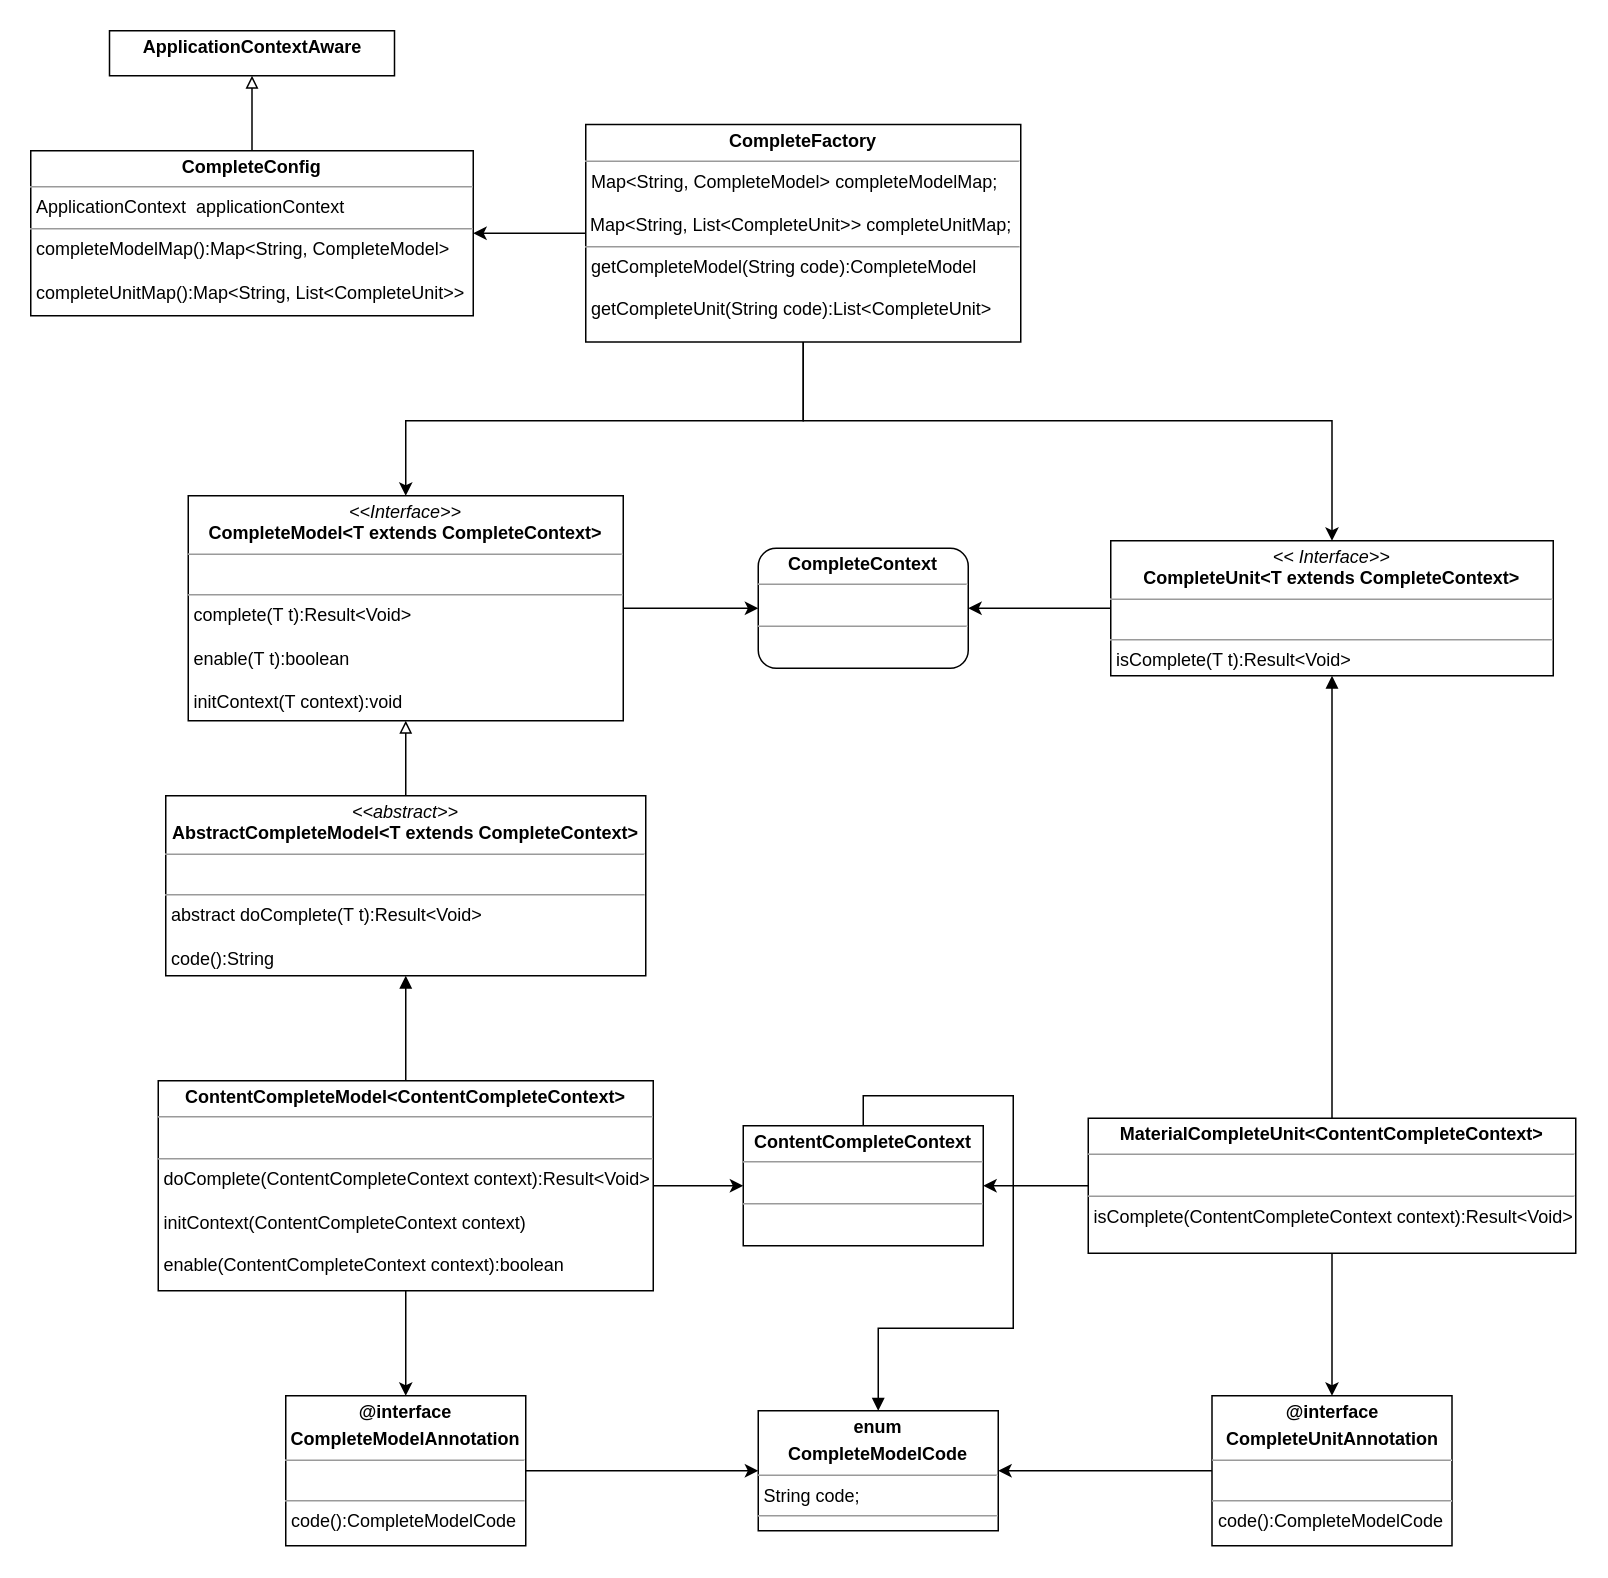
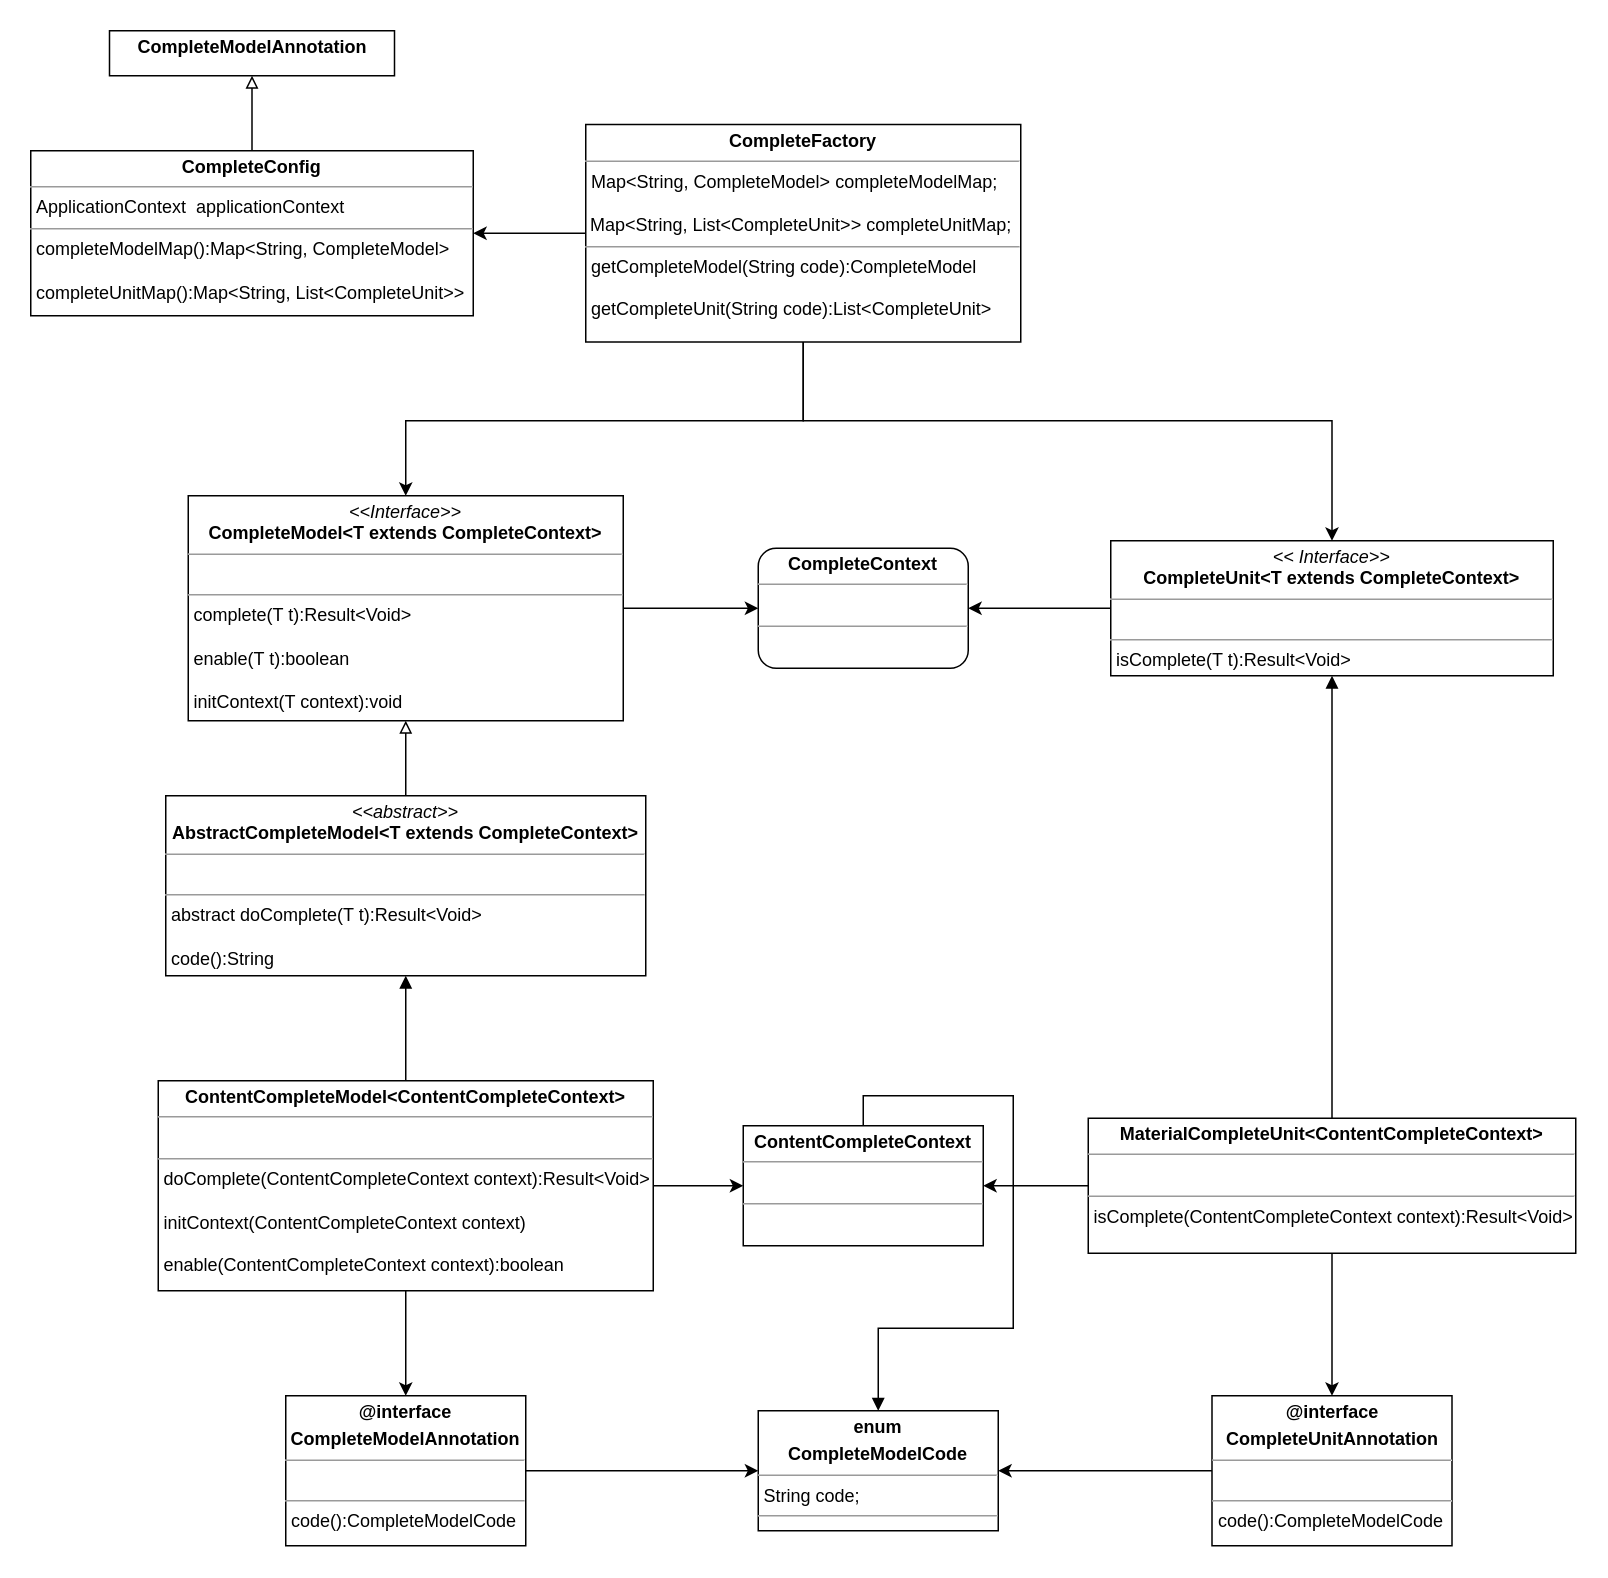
(219, 42) -> (219, 42)
